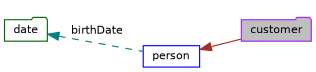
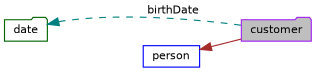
(101, 44) -> (150, 18)
